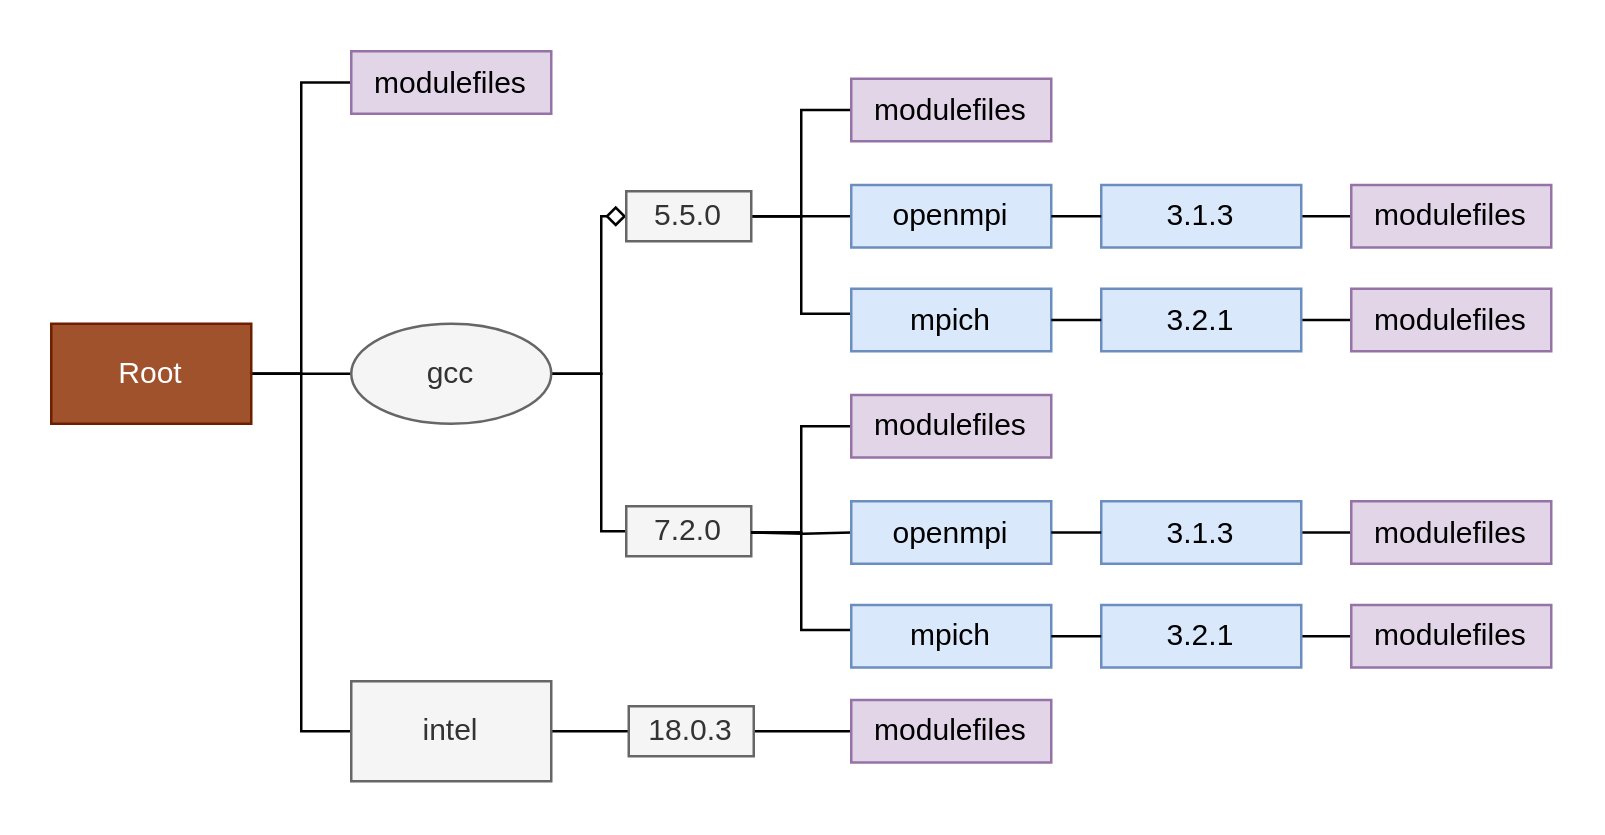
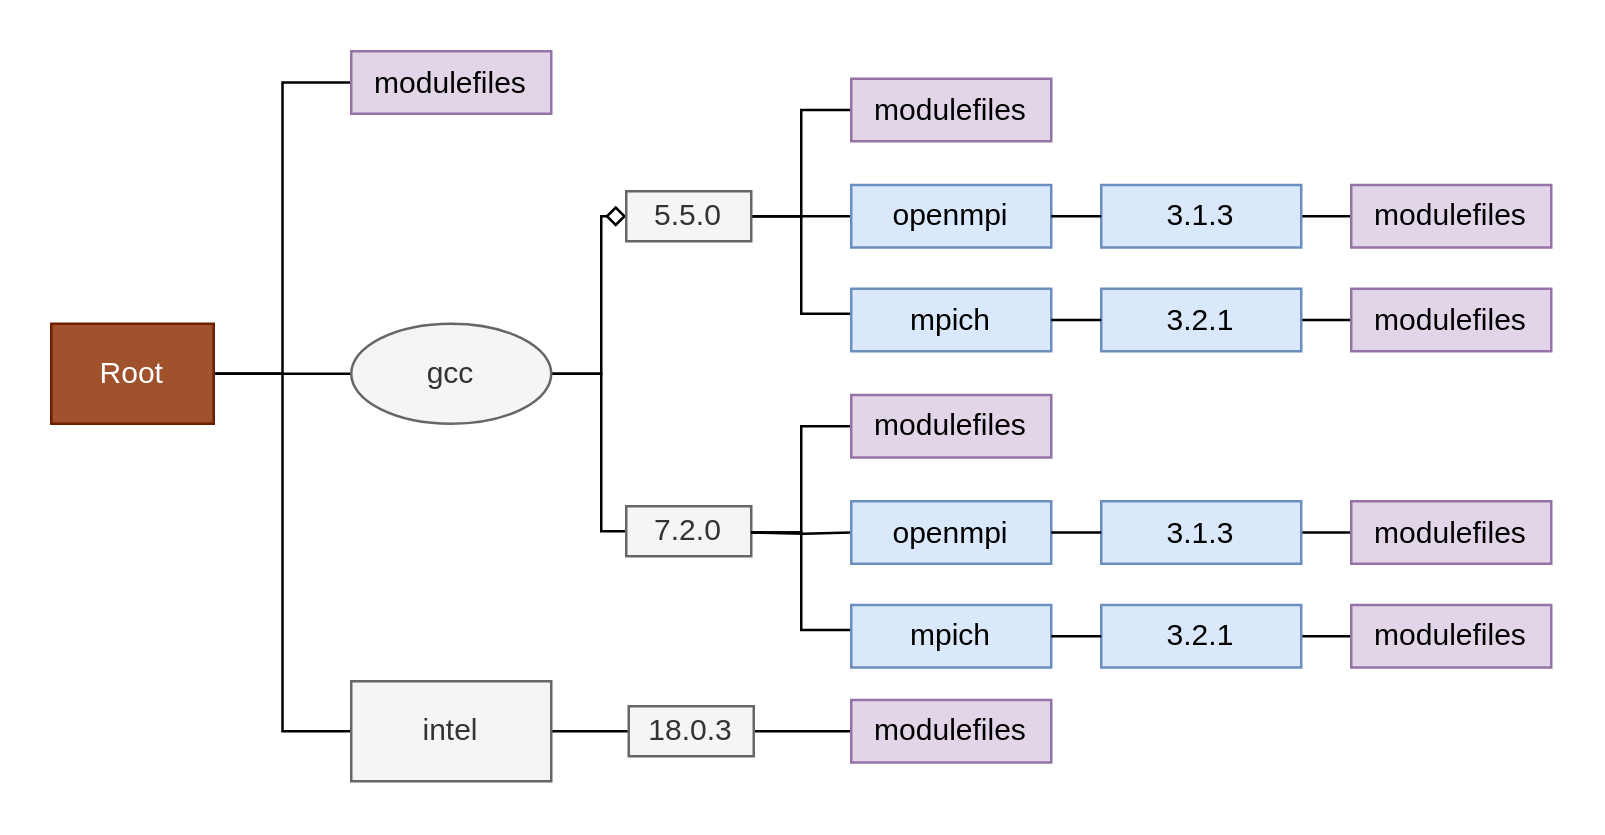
(151, 374) -> (133, 374)
